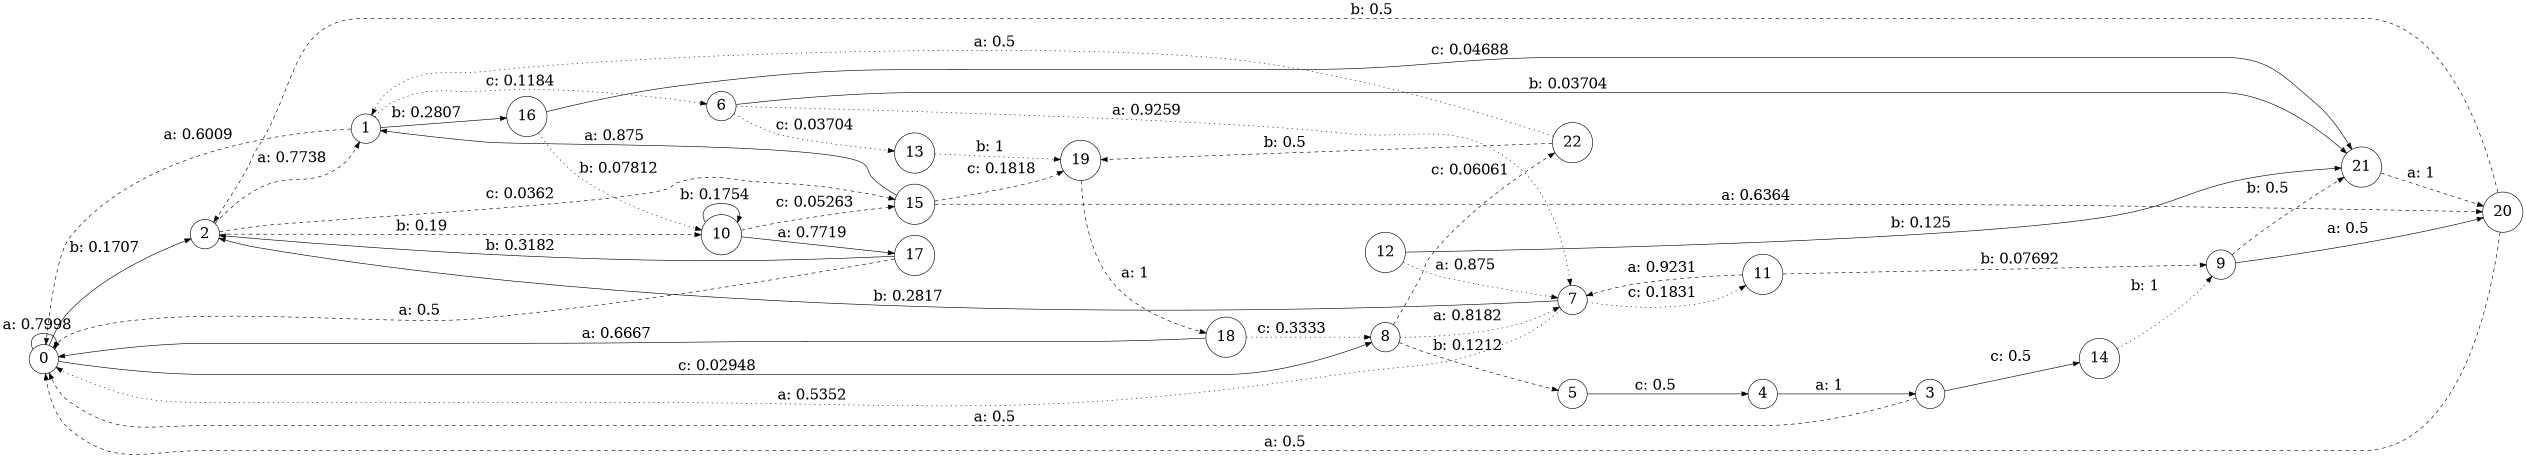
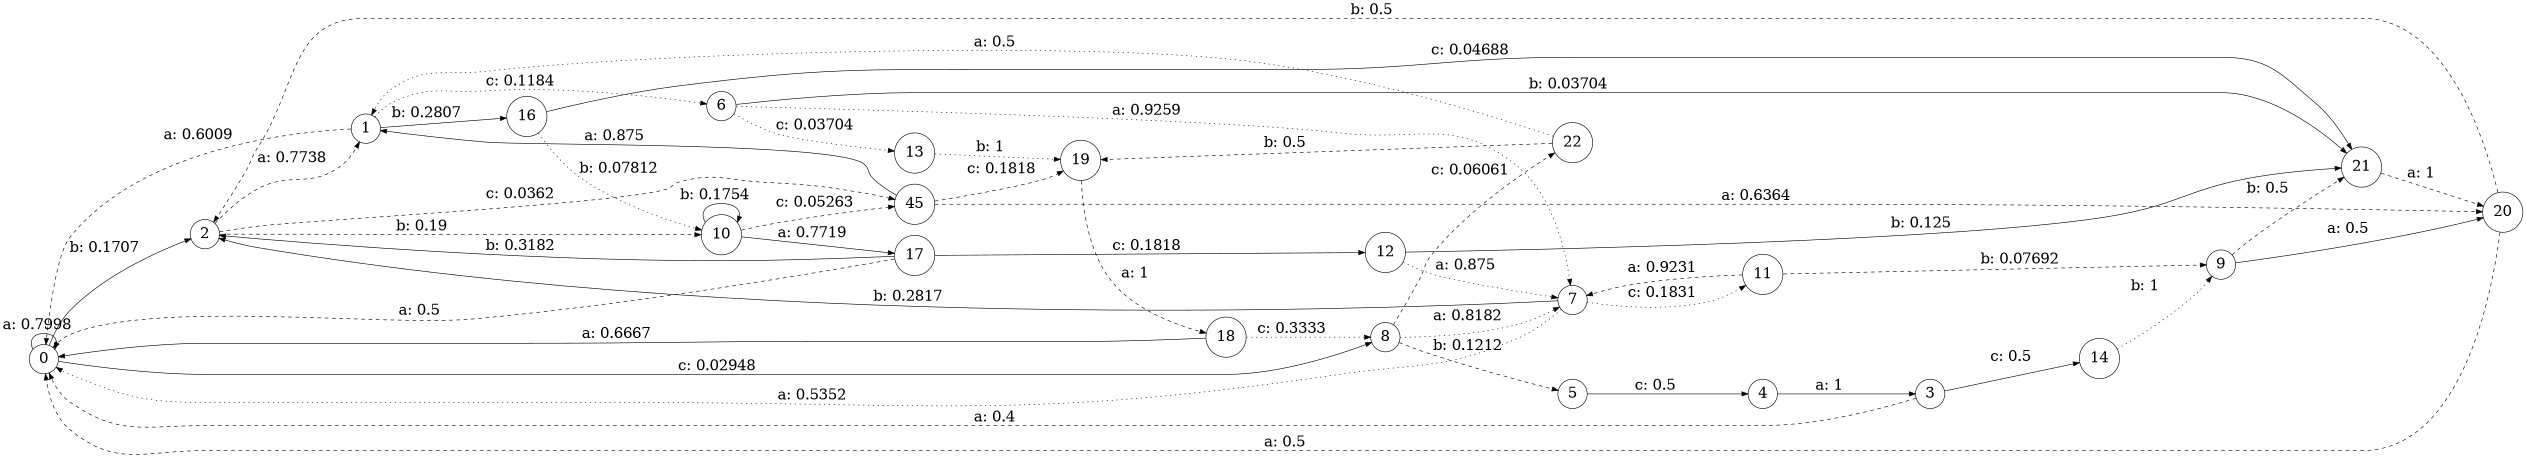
(915, 204) -> (915, 204)
none -> (1147, 254)
(1008, 418) -> (1008, 418)
